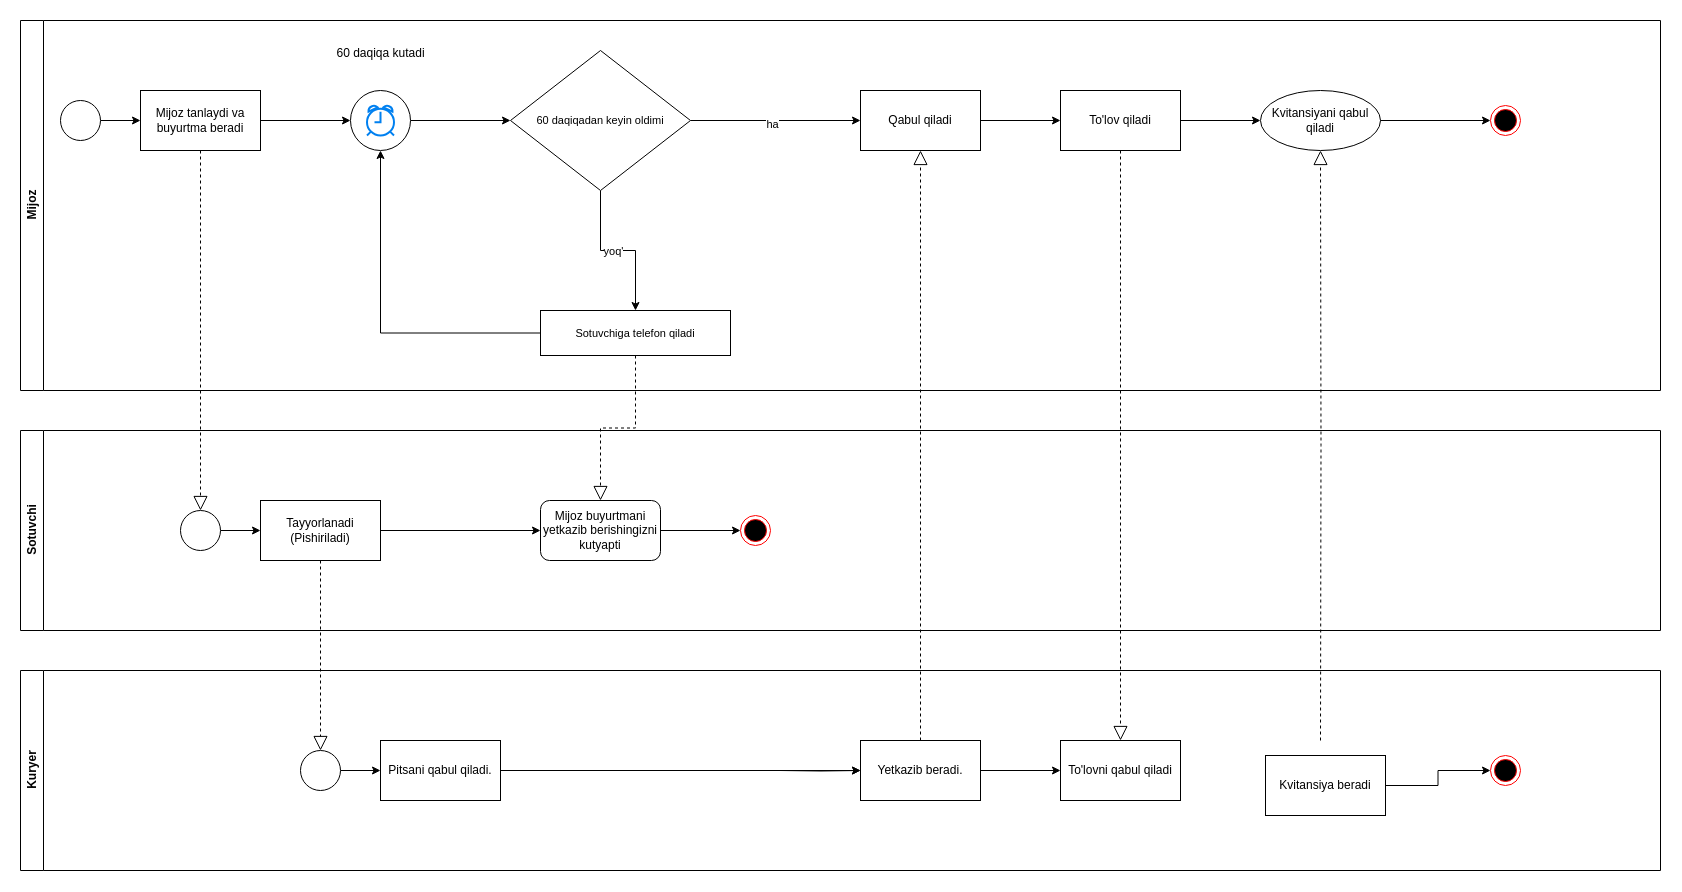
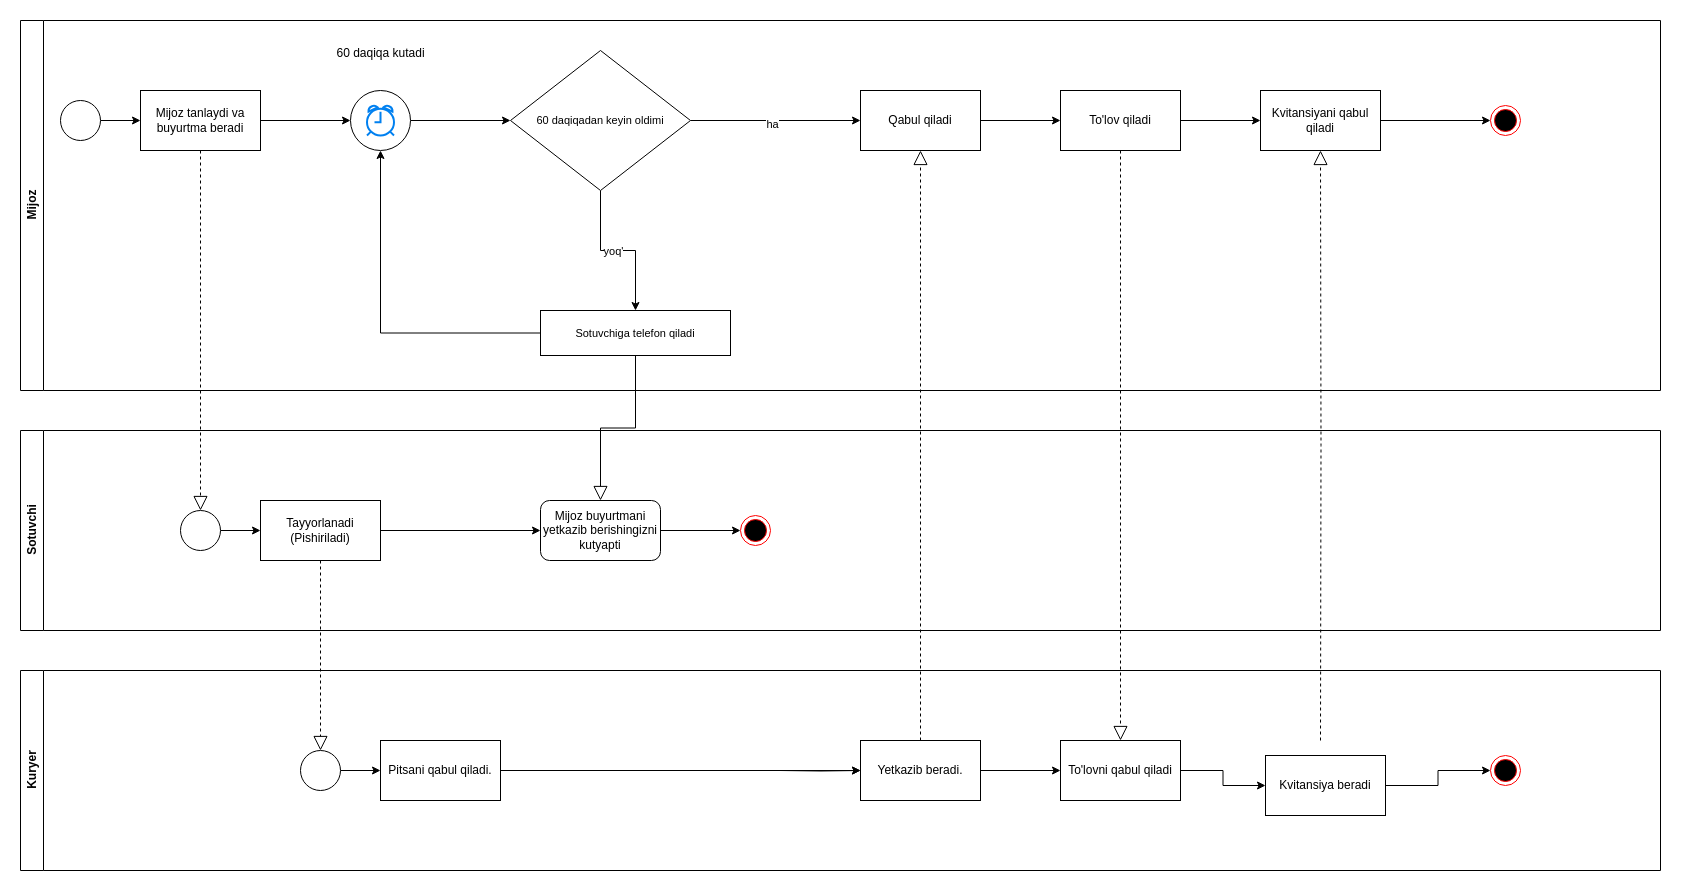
(1321, 121) -> (1321, 121)
(627, 428) -> (627, 428)
none -> (1223, 775)
